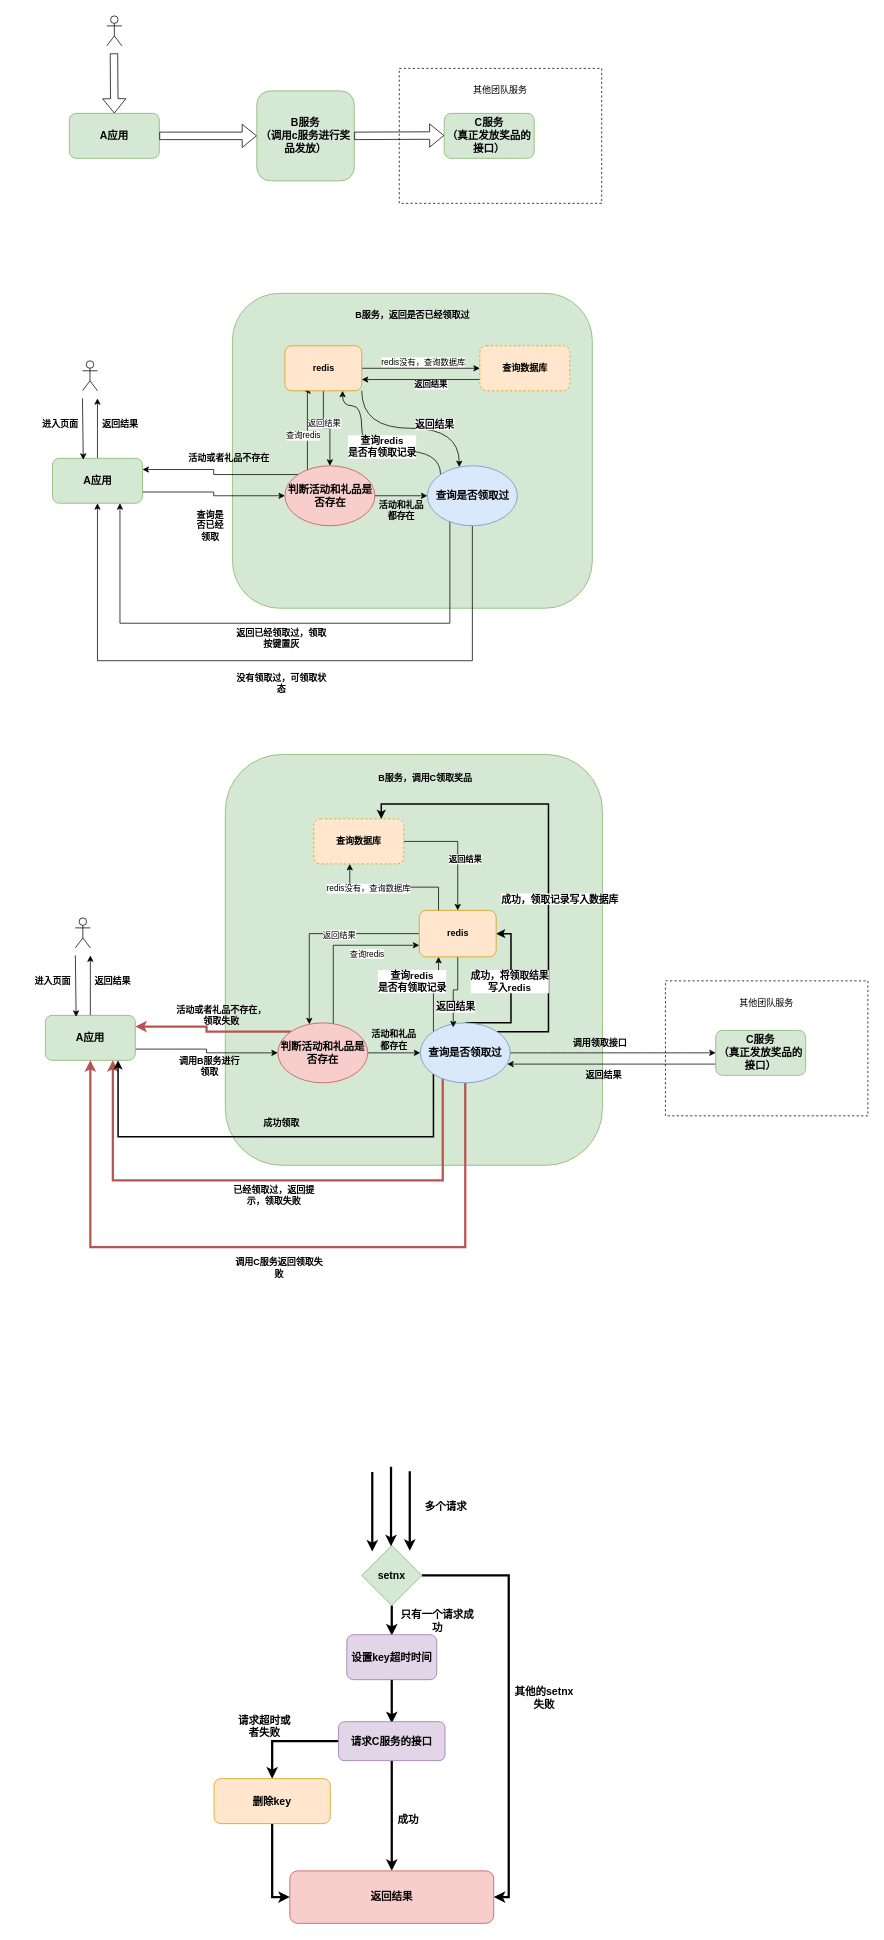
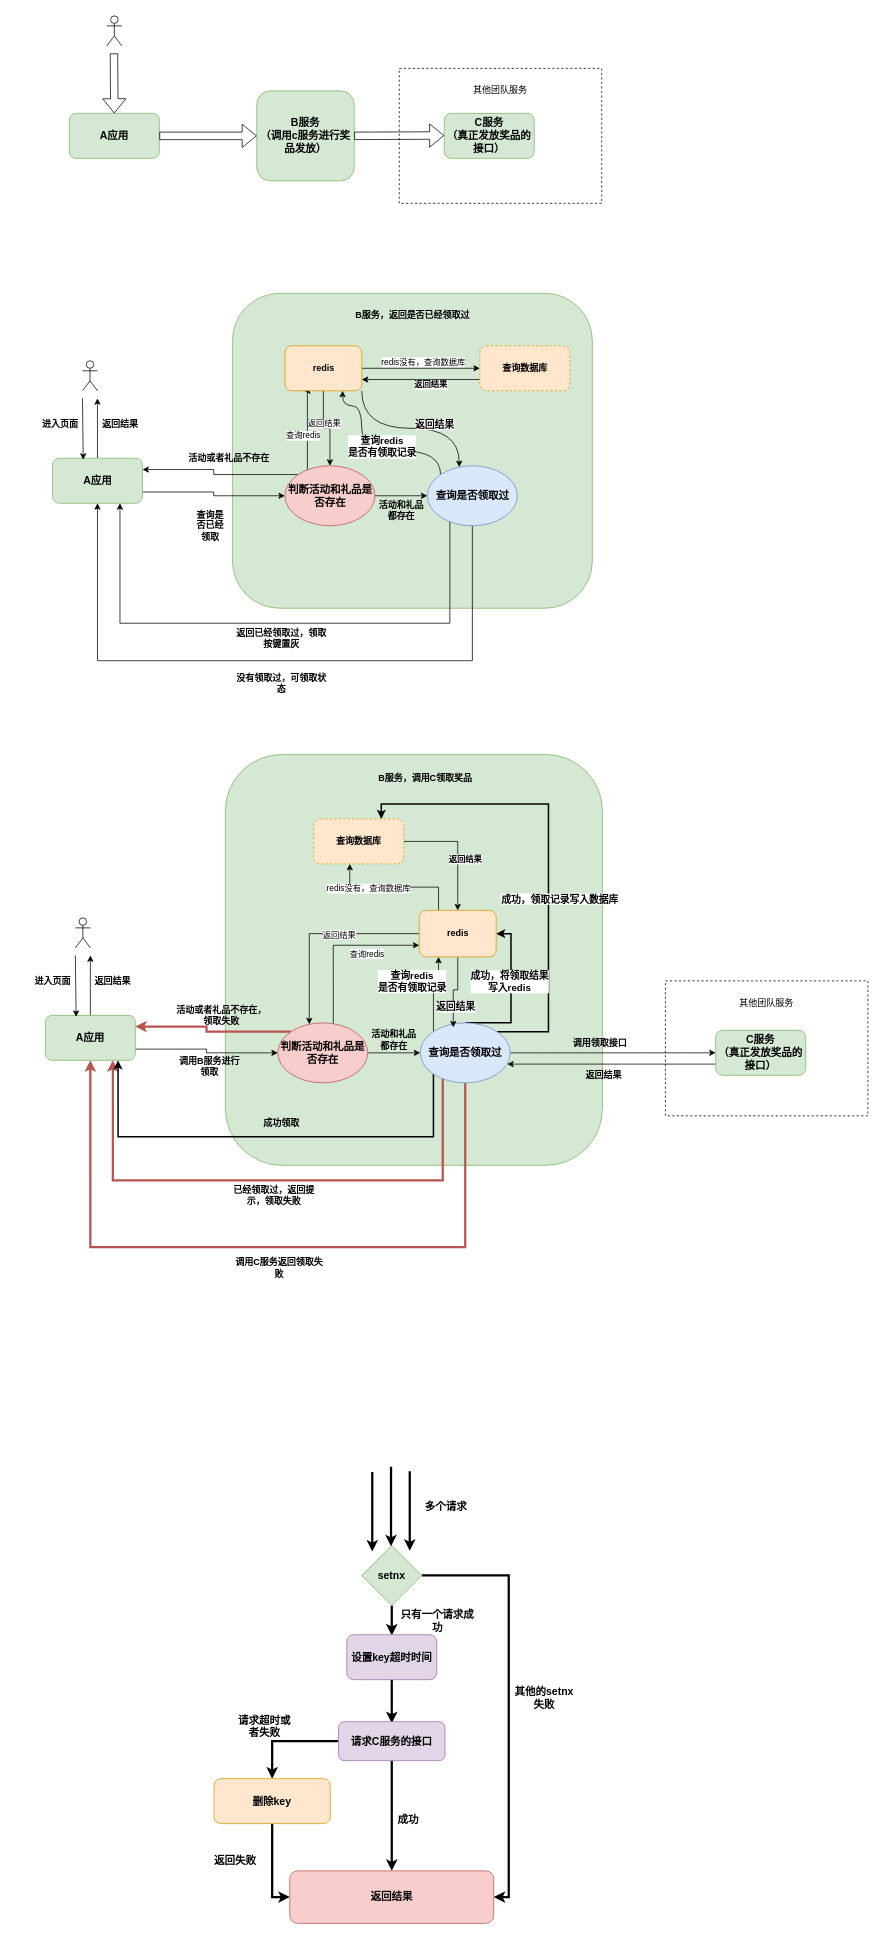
none -> (236, 1860)
